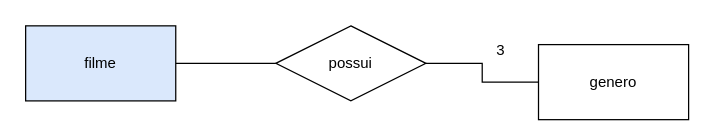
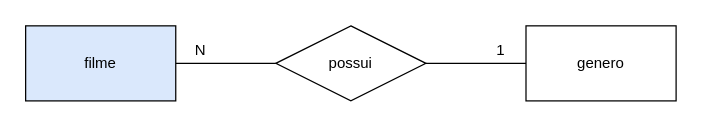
none -> (201, 51)
(501, 51) -> (501, 51)
(613, 82) -> (601, 63)
